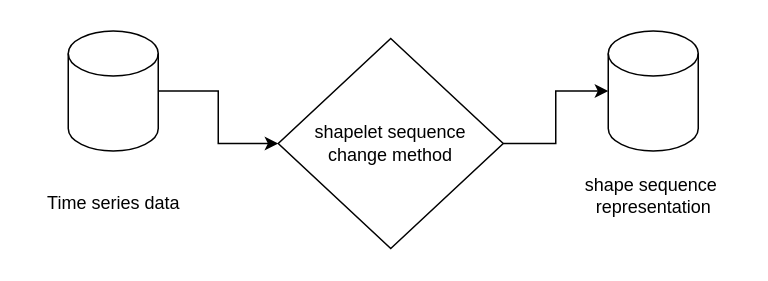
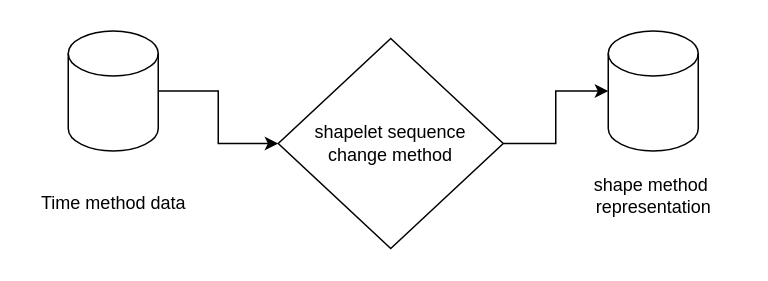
(654, 196) -> (654, 196)
(114, 203) -> (114, 203)
